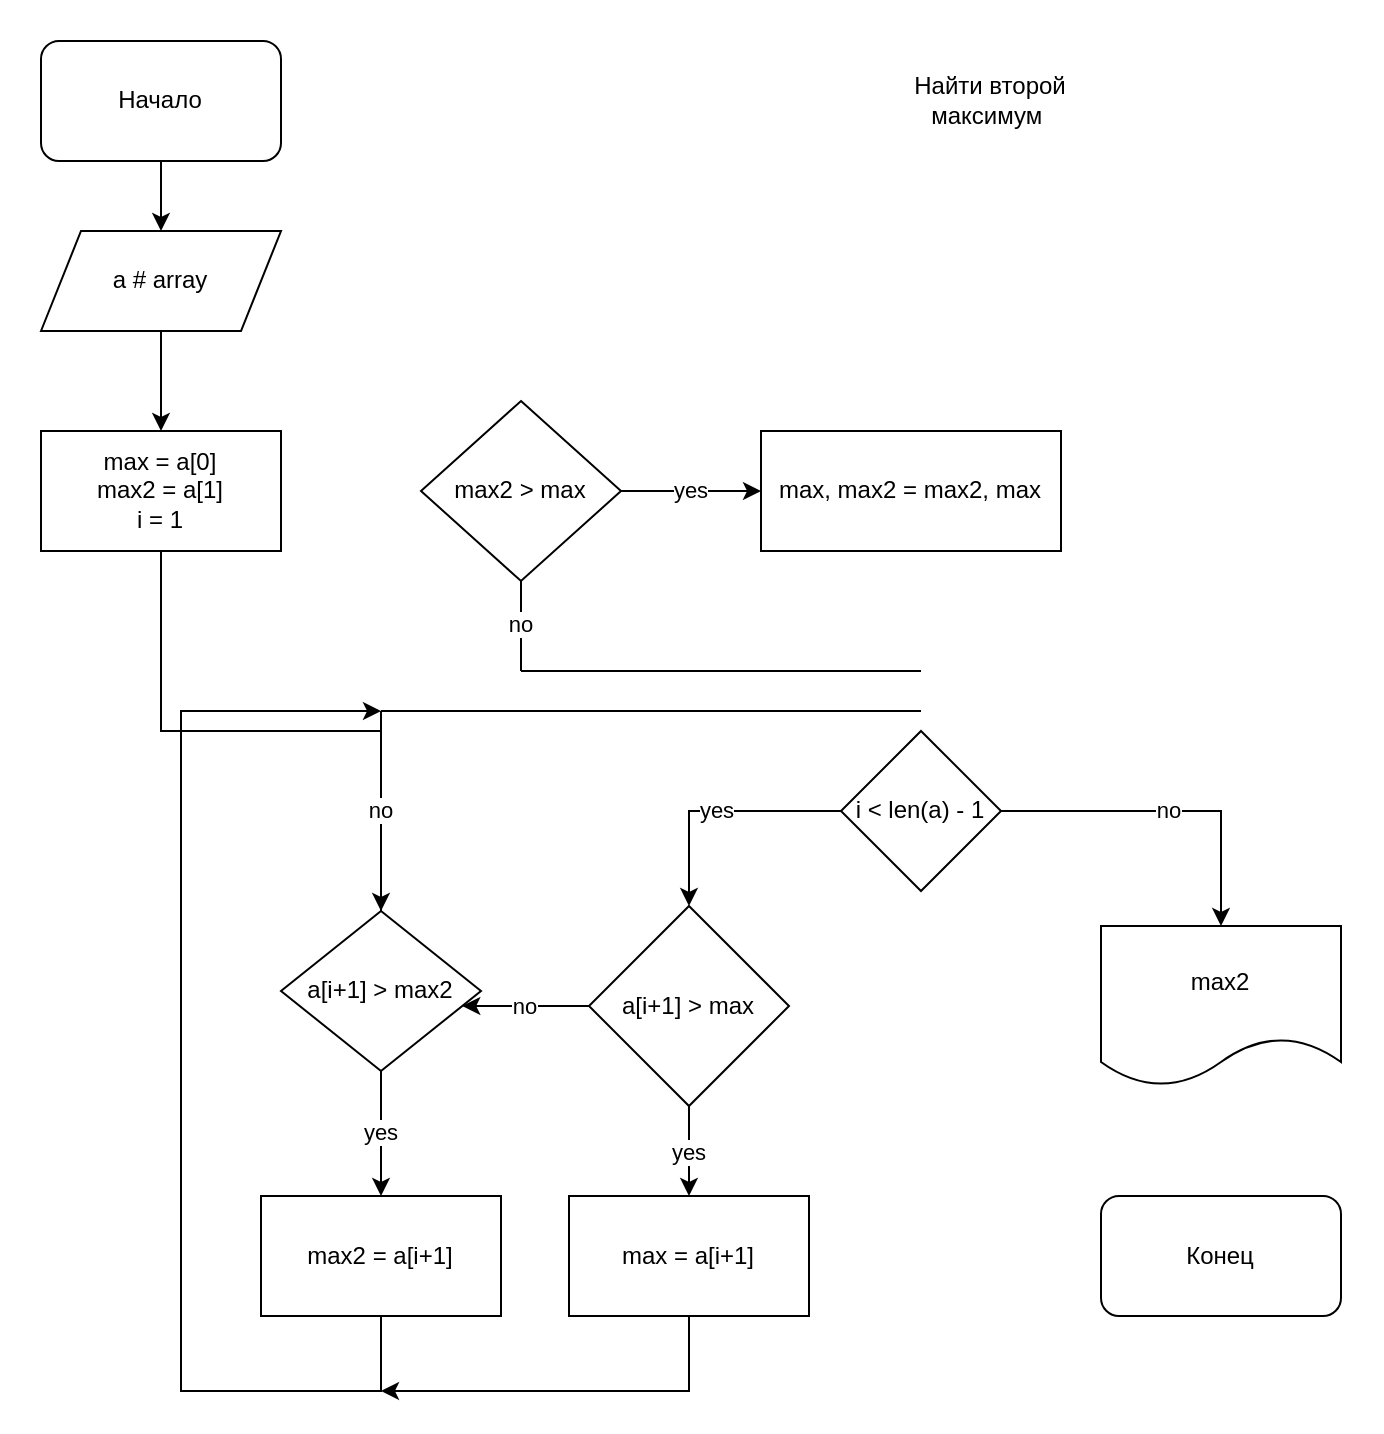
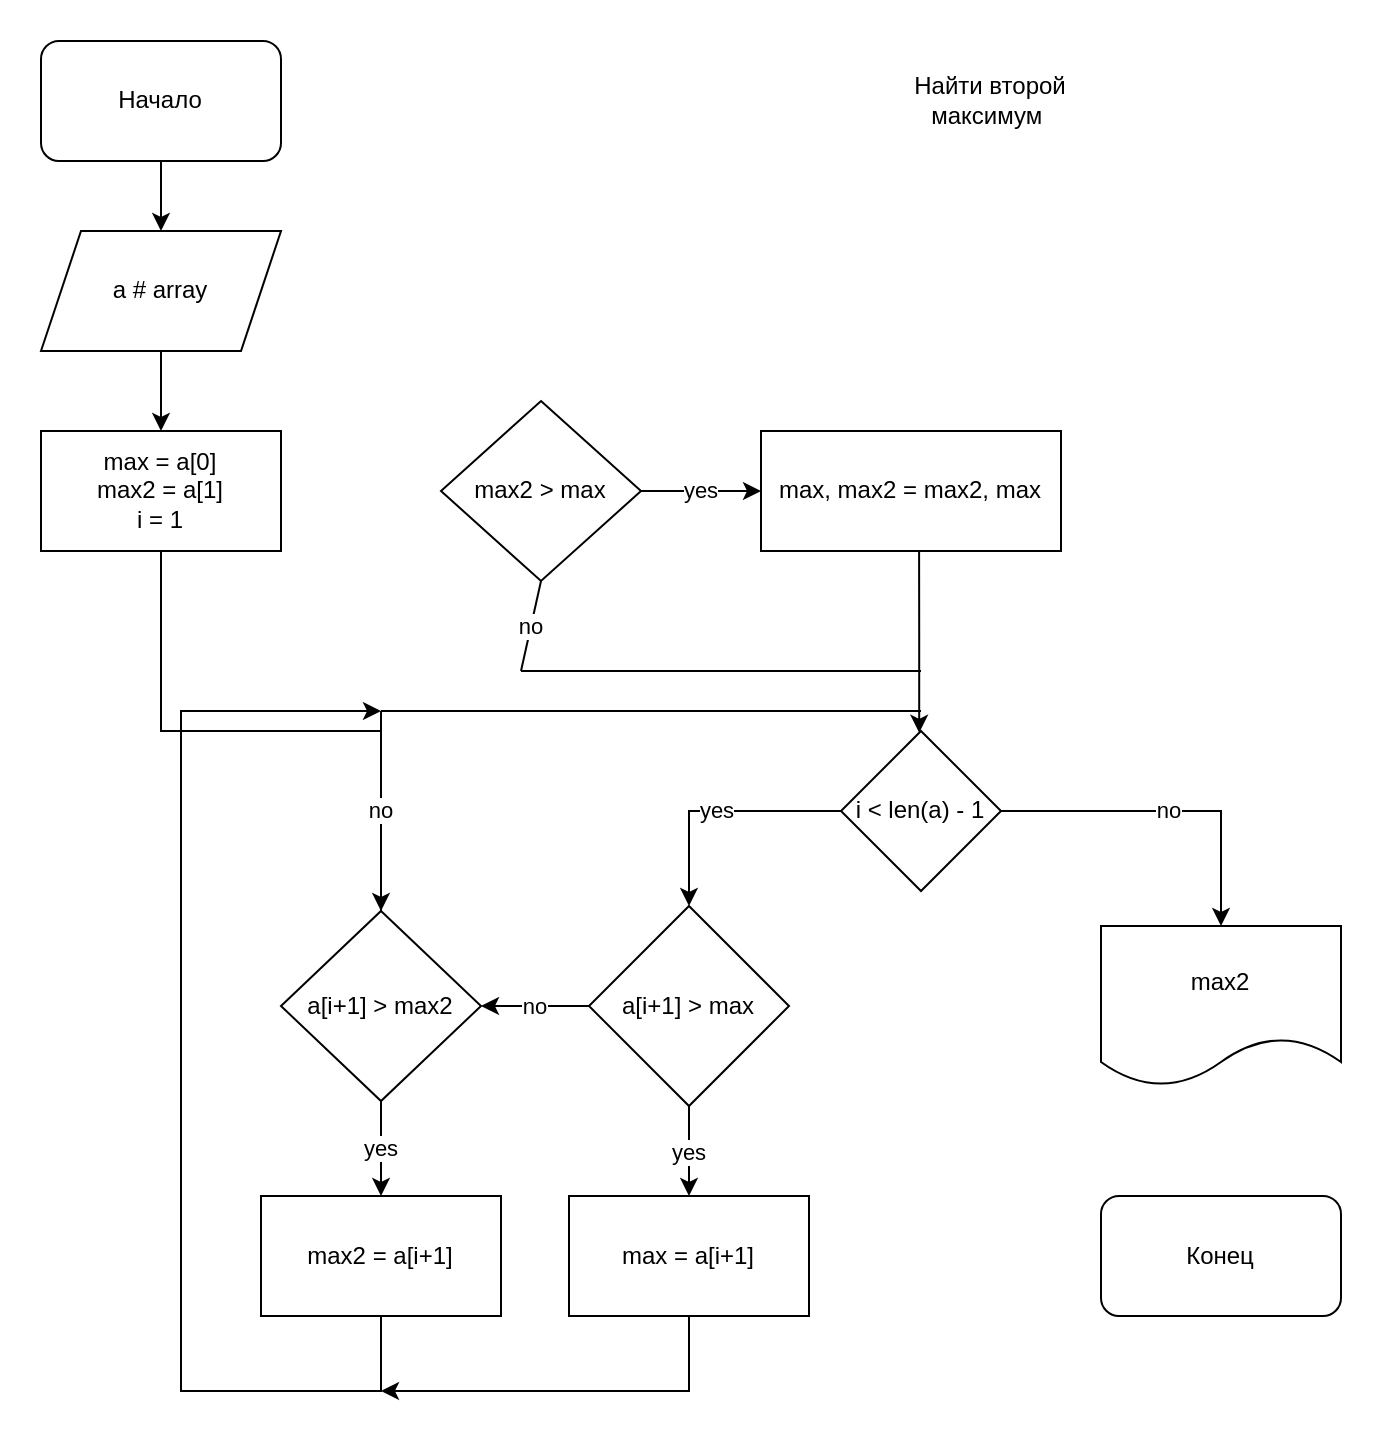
(161, 281) -> (161, 291)
(521, 491) -> (541, 491)
none -> (919, 636)
(381, 991) -> (381, 1006)
